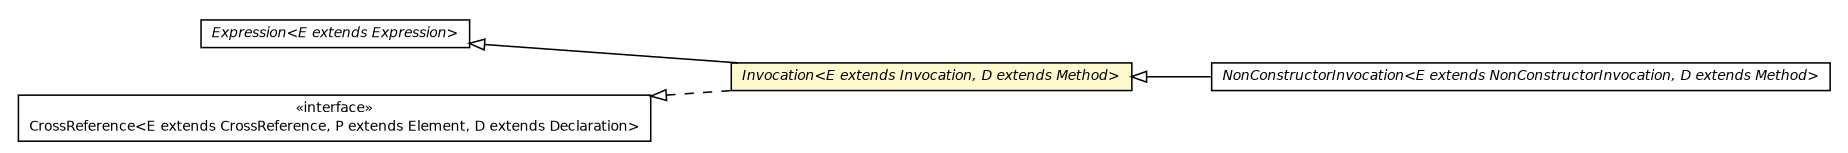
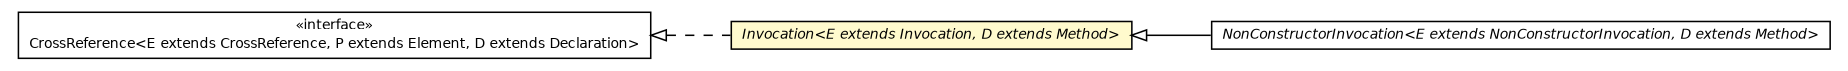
(335, 34) -> none
